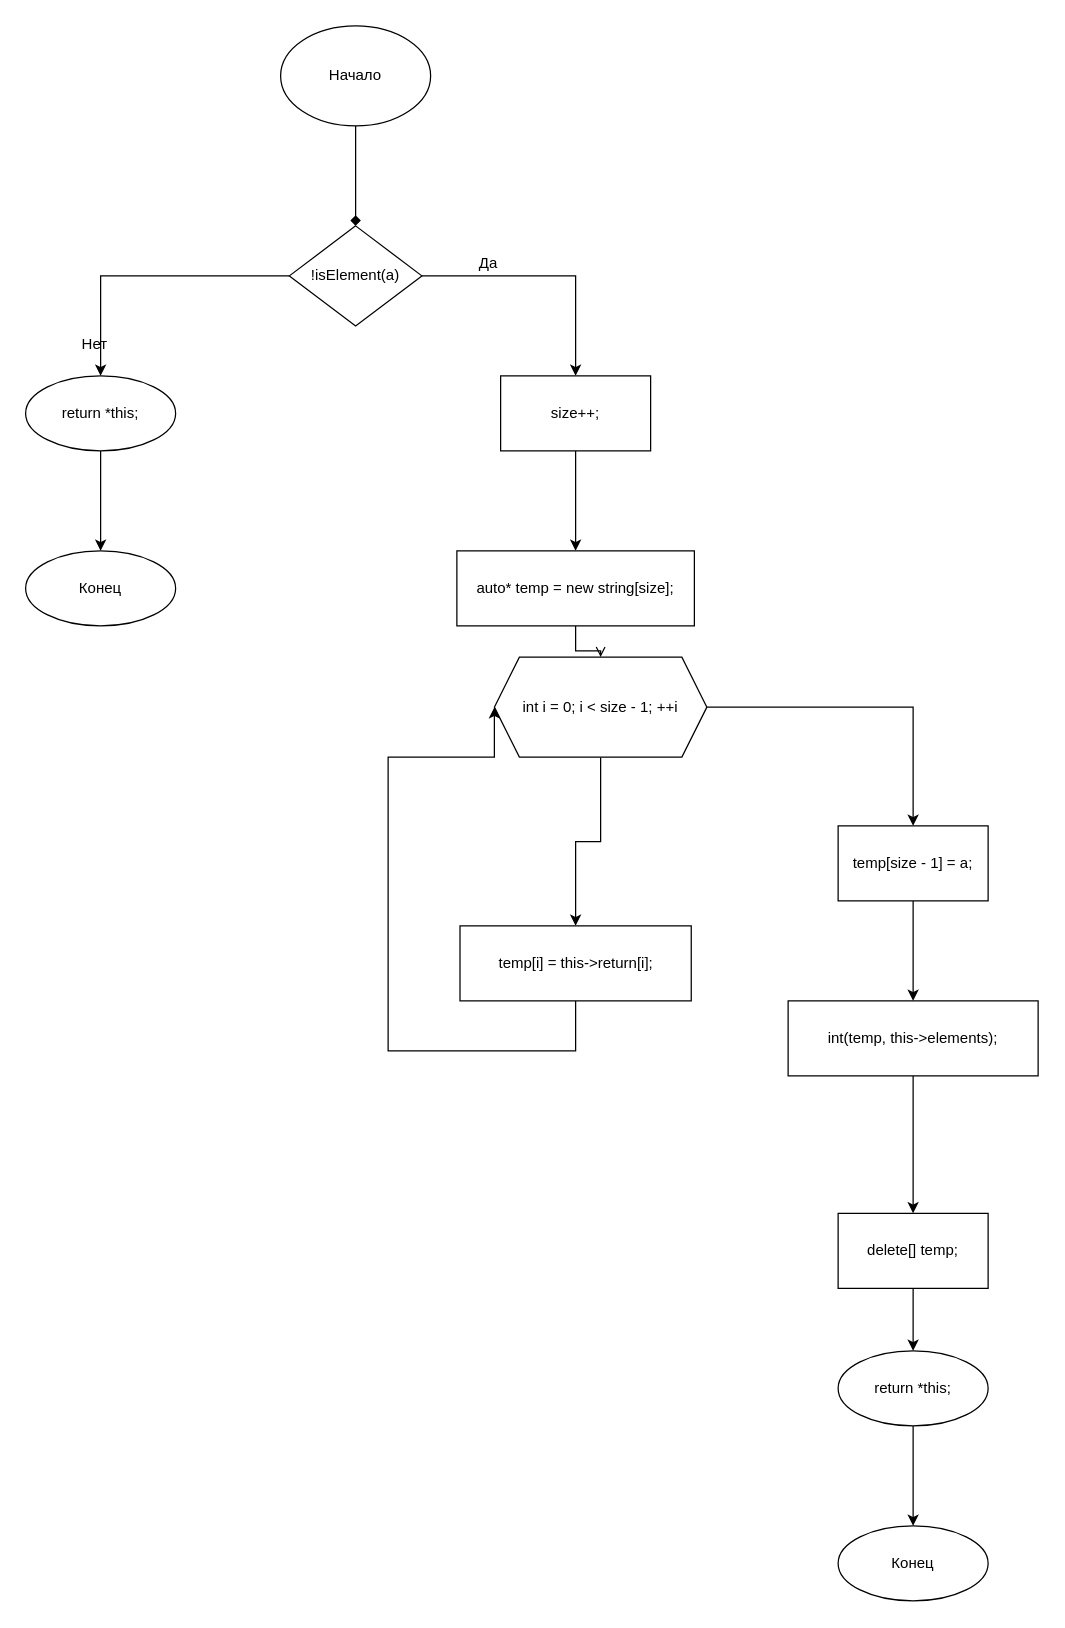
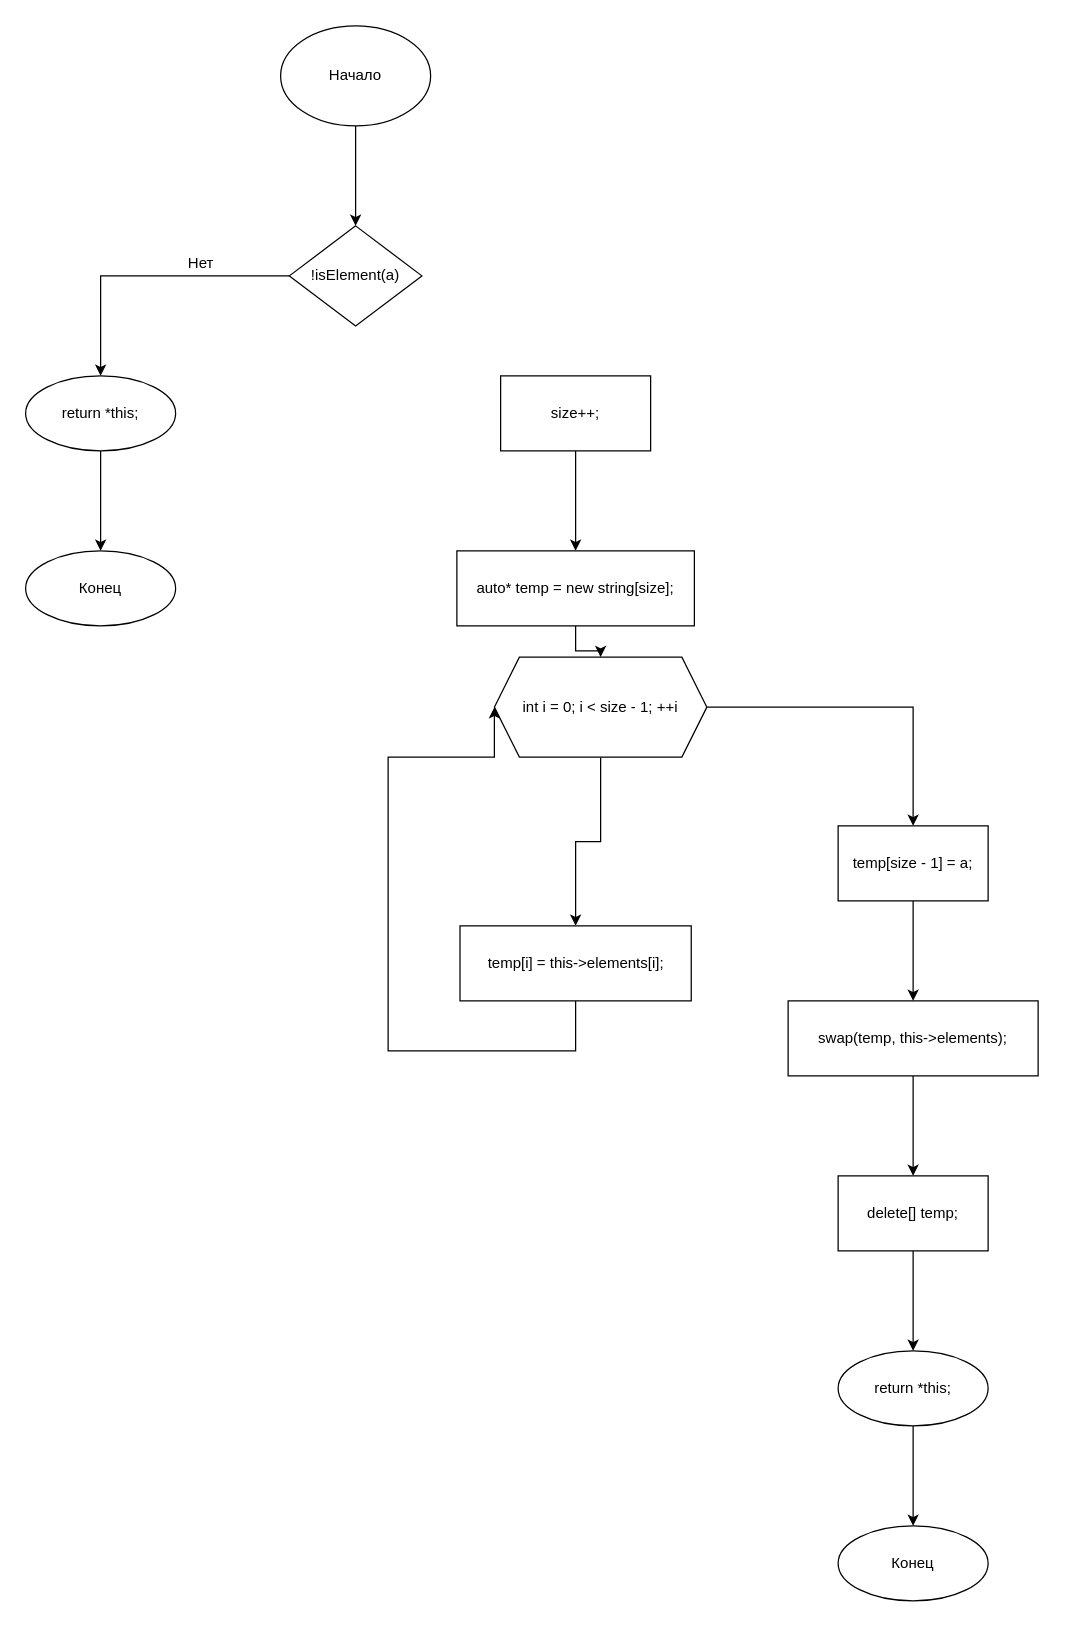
(356, 215) -> (356, 216)
(488, 263) -> none
(544, 276) -> none
(94, 344) -> (201, 263)
(599, 651) -> (599, 651)
(576, 963) -> (576, 963)
(913, 1038) -> (913, 1038)
(913, 1251) -> (913, 1213)
